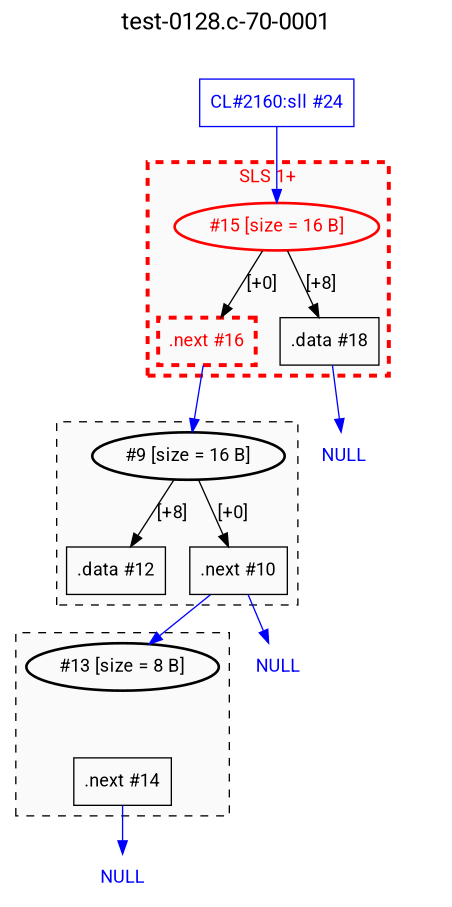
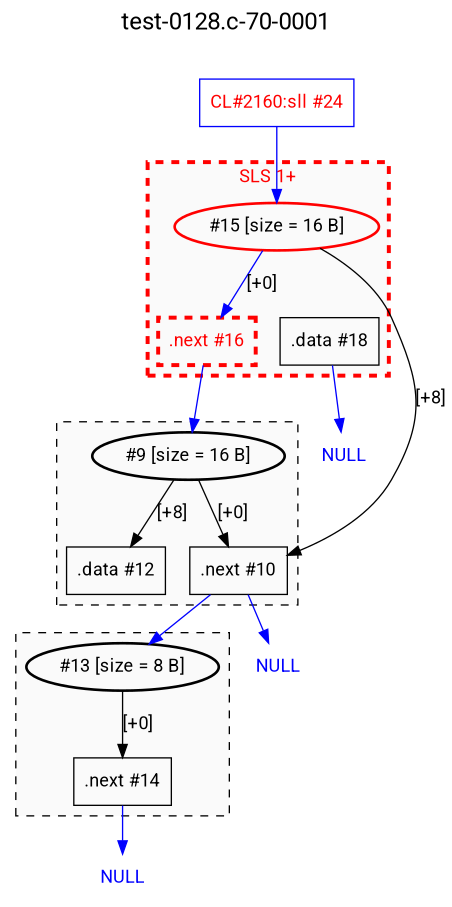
(277, 103) -> (277, 103)
(277, 227) -> (277, 227)
(245, 278) -> (245, 278)
(300, 278) -> (416, 407)
none -> (123, 718)
